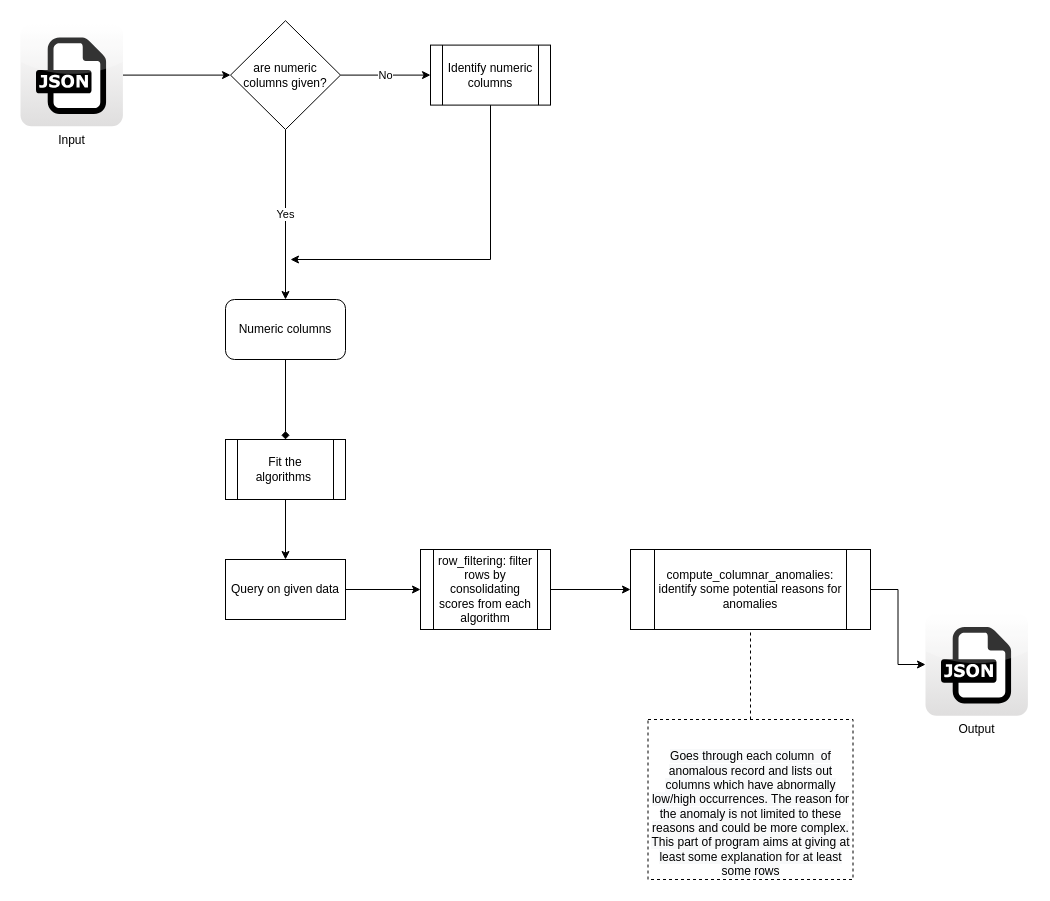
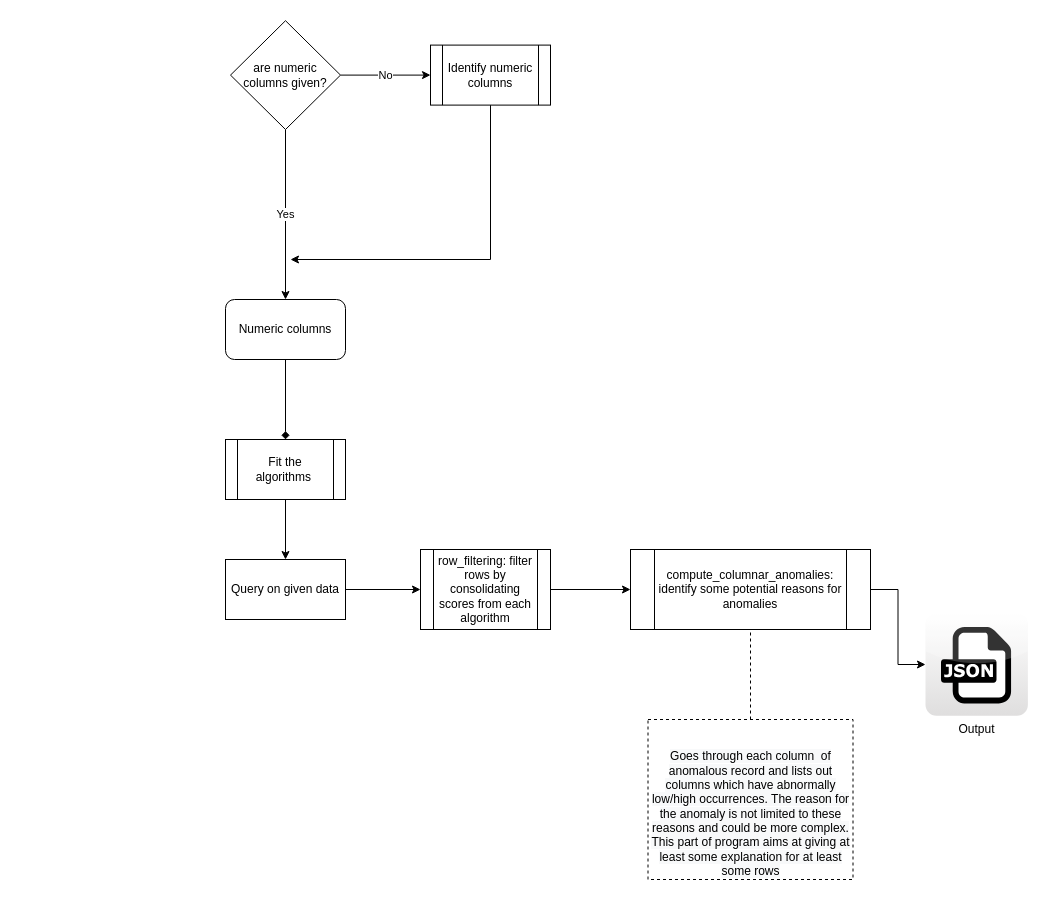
(72, 75) -> none
(173, 75) -> none
